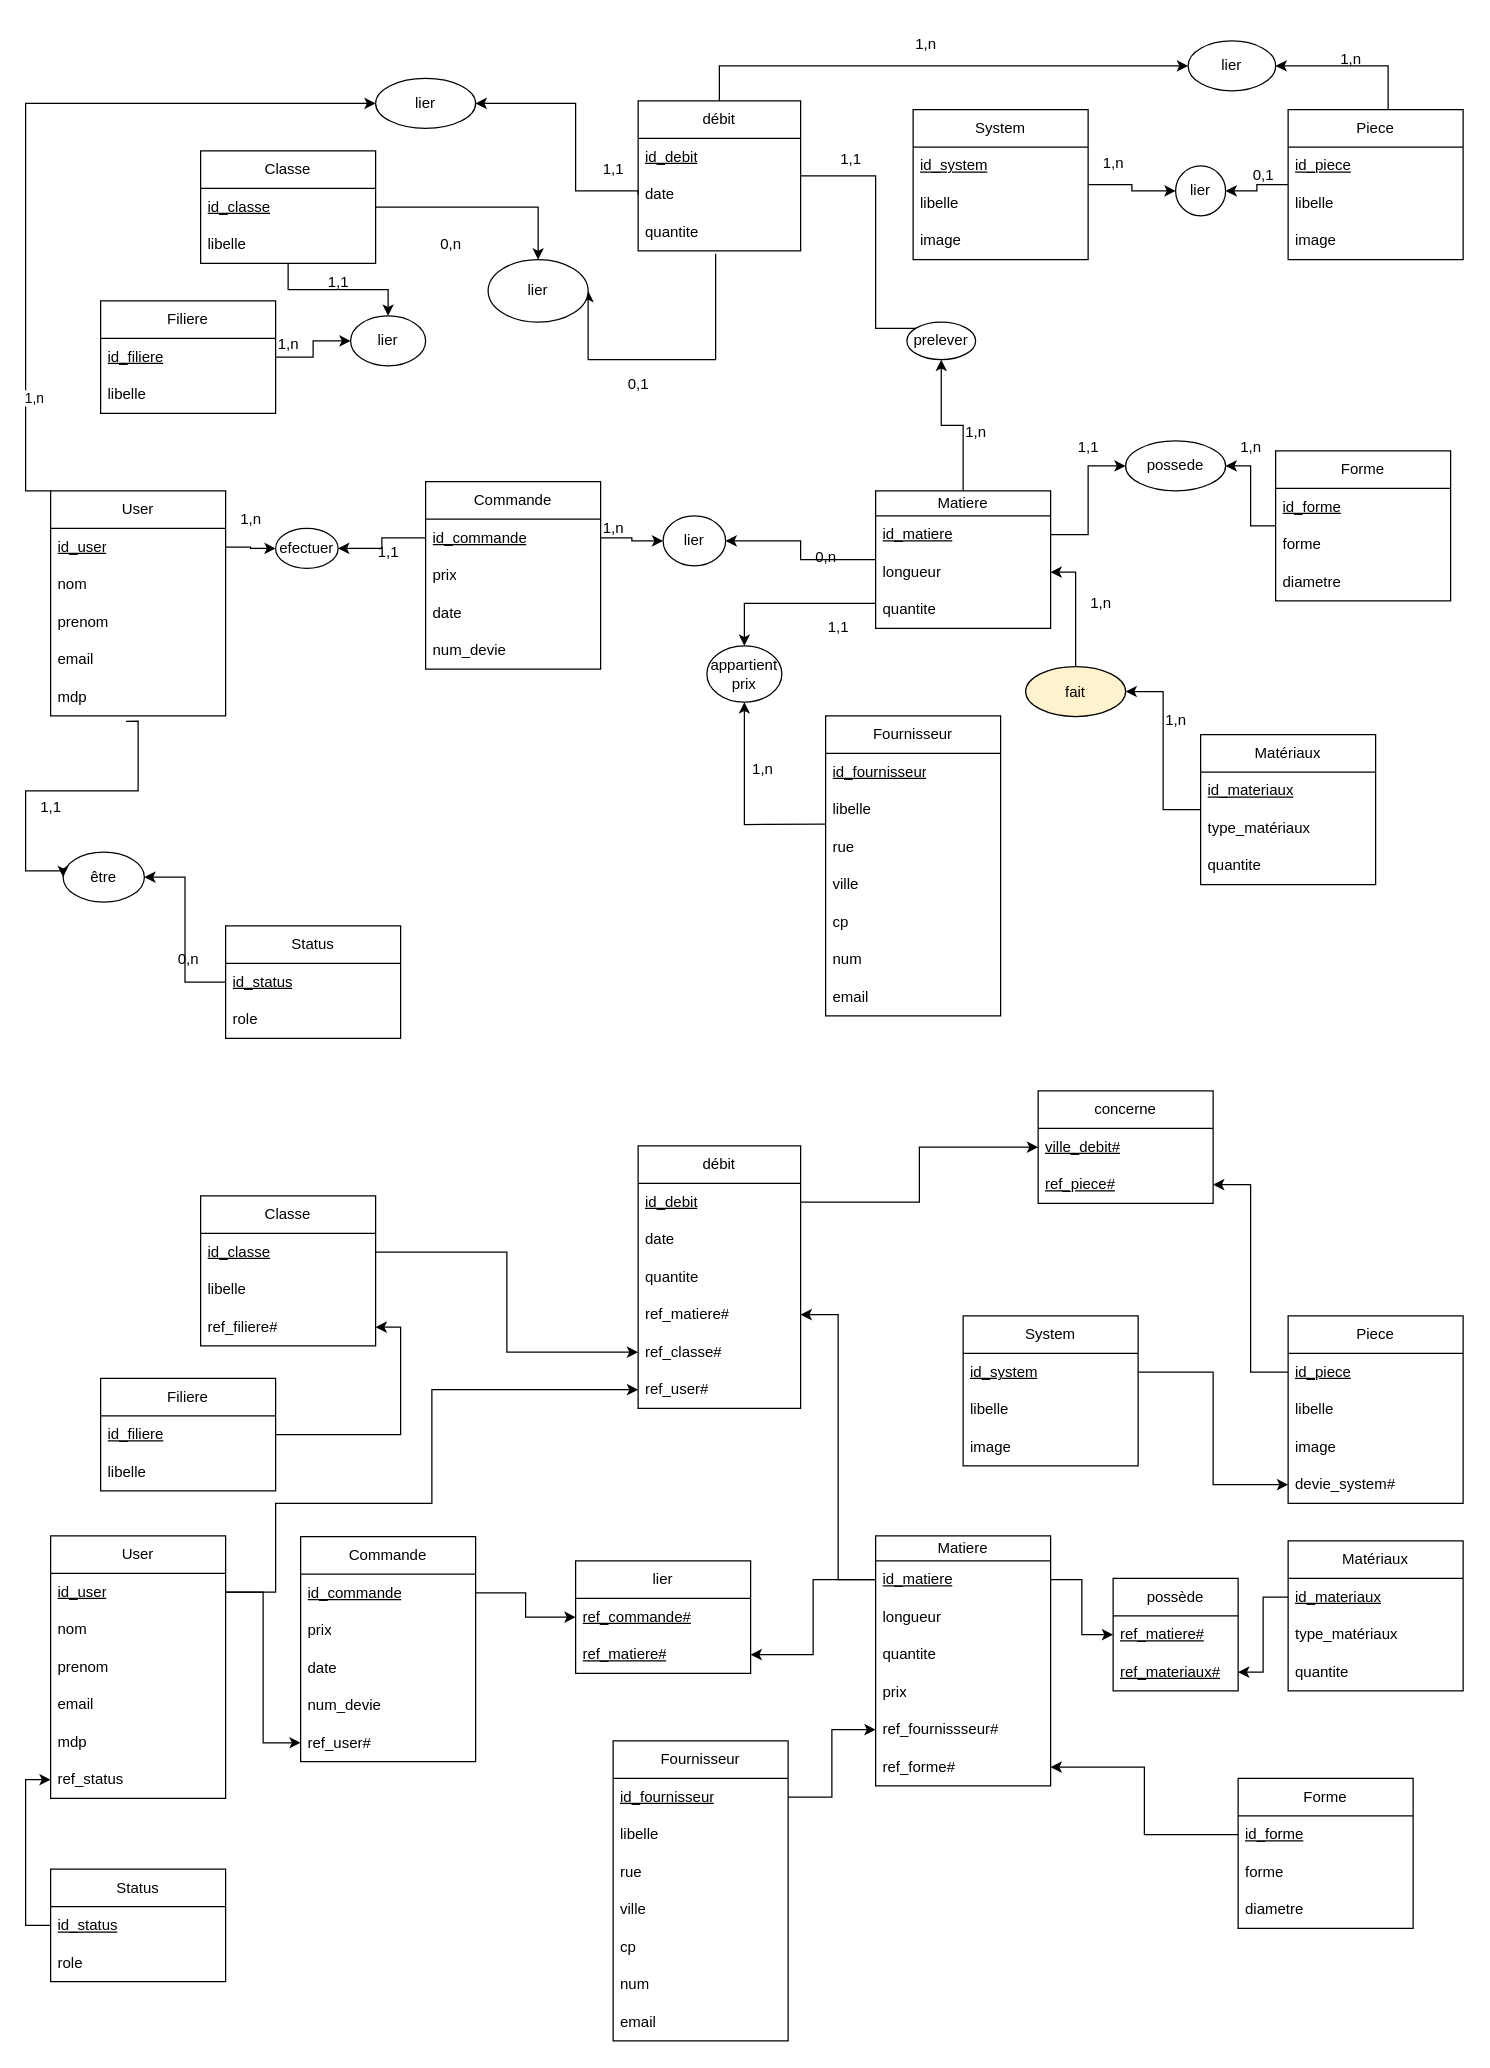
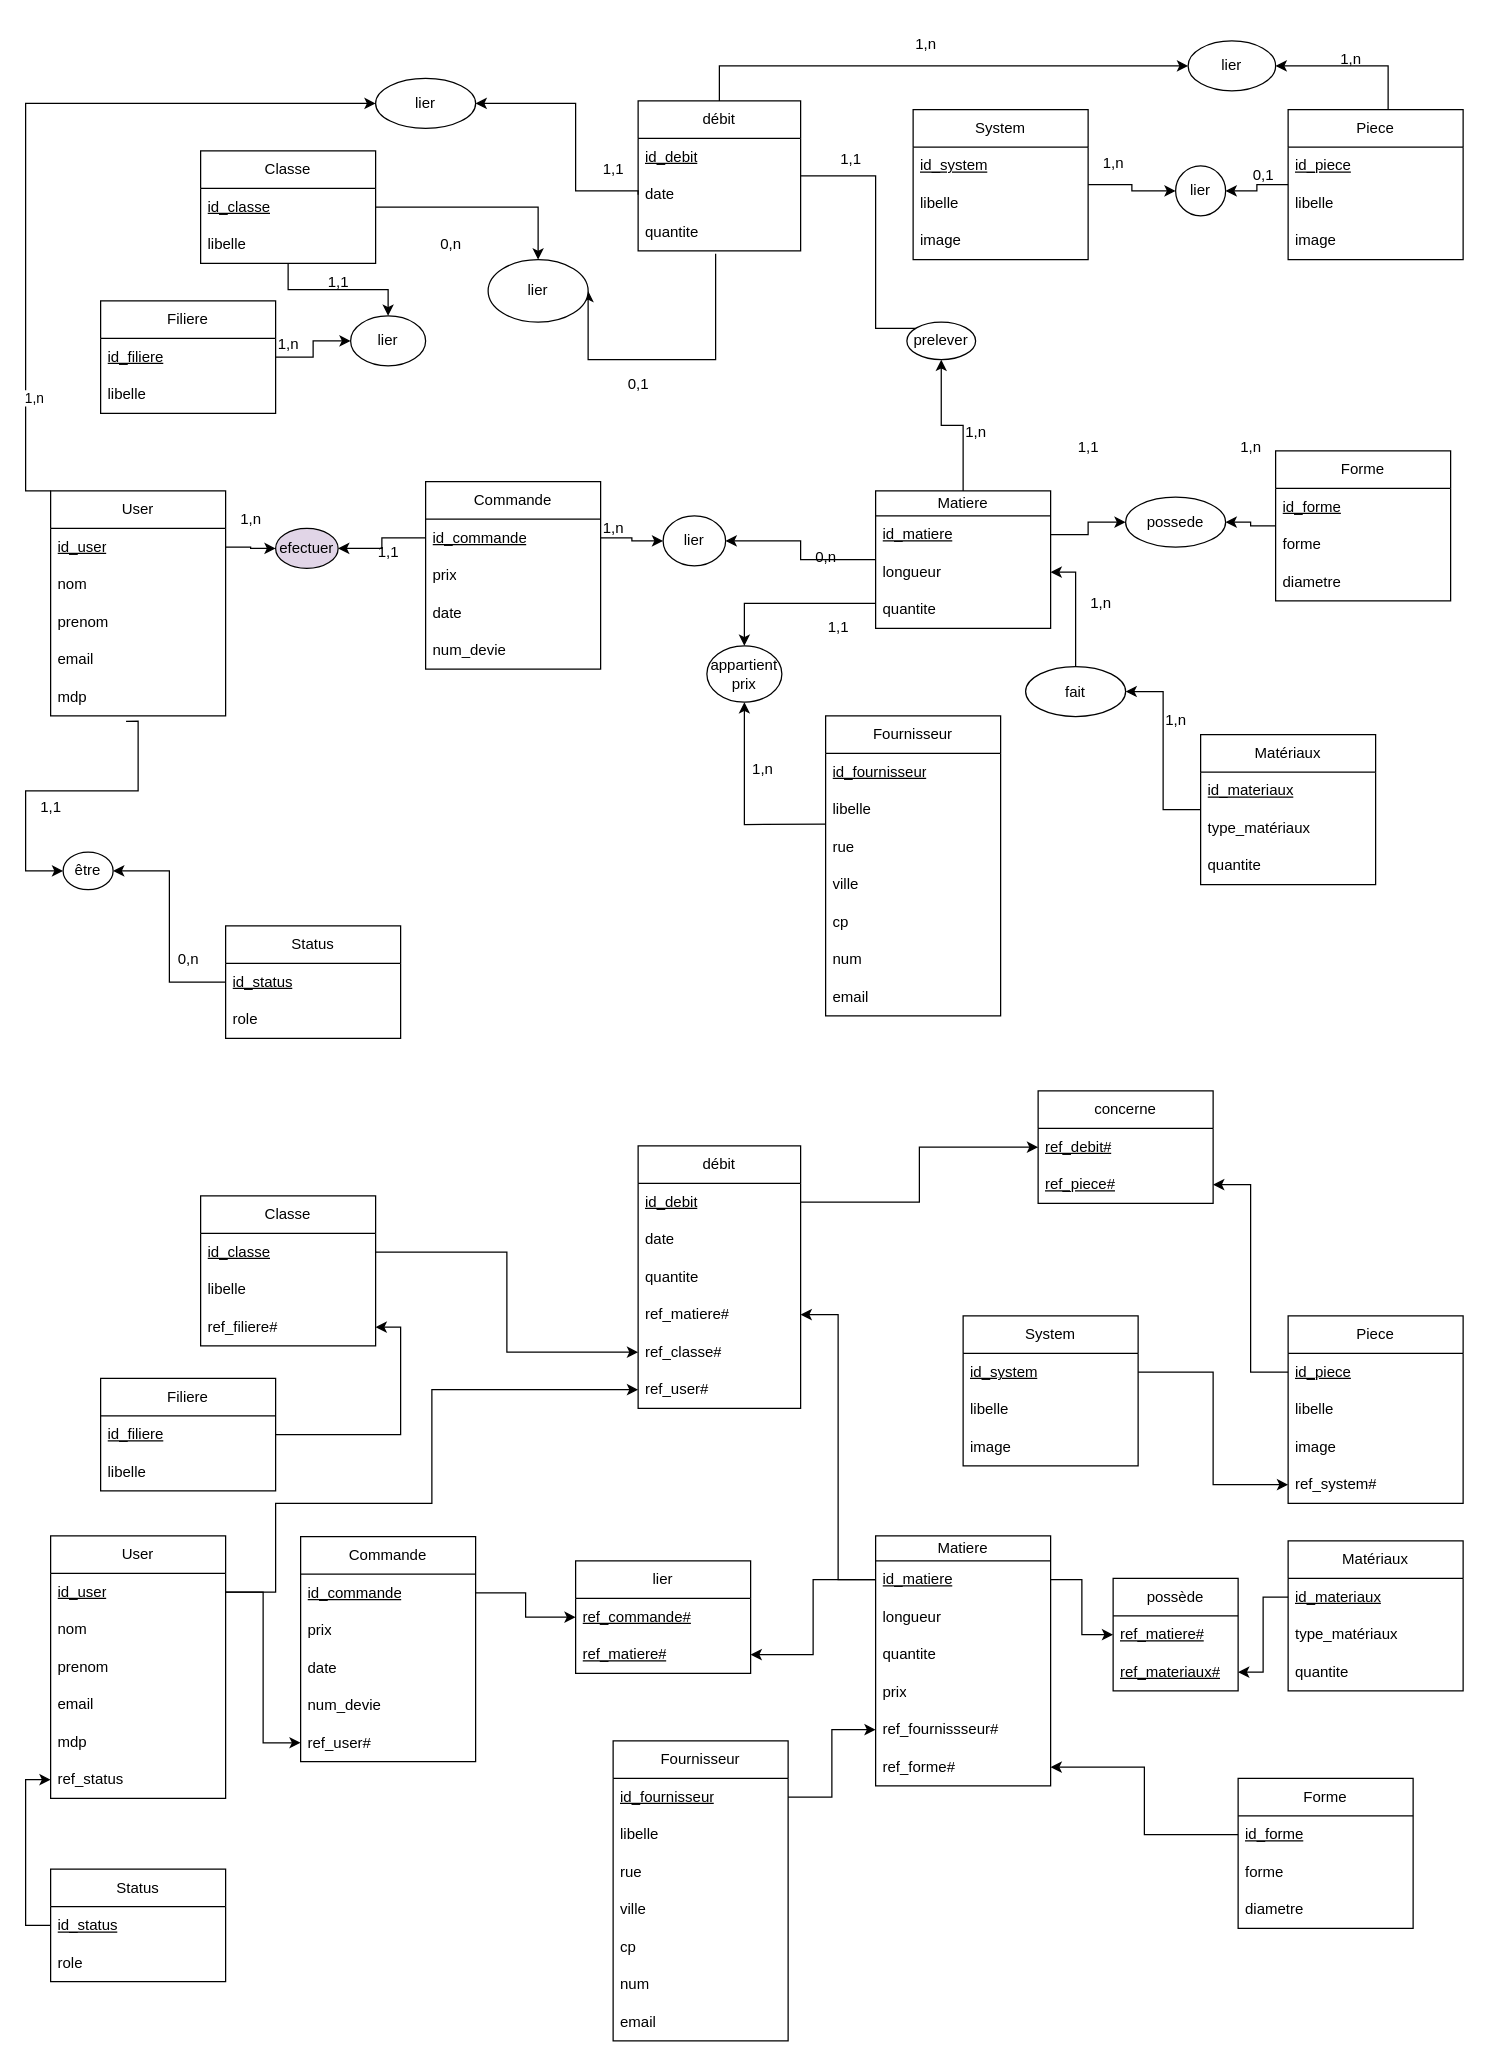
(1176, 466) -> (1176, 522)
(307, 548) -> (307, 548)
(1076, 691) -> (1076, 691)
(104, 877) -> (88, 871)
(1088, 1147) -> (1086, 1147)
(1348, 1484) -> (1342, 1484)
